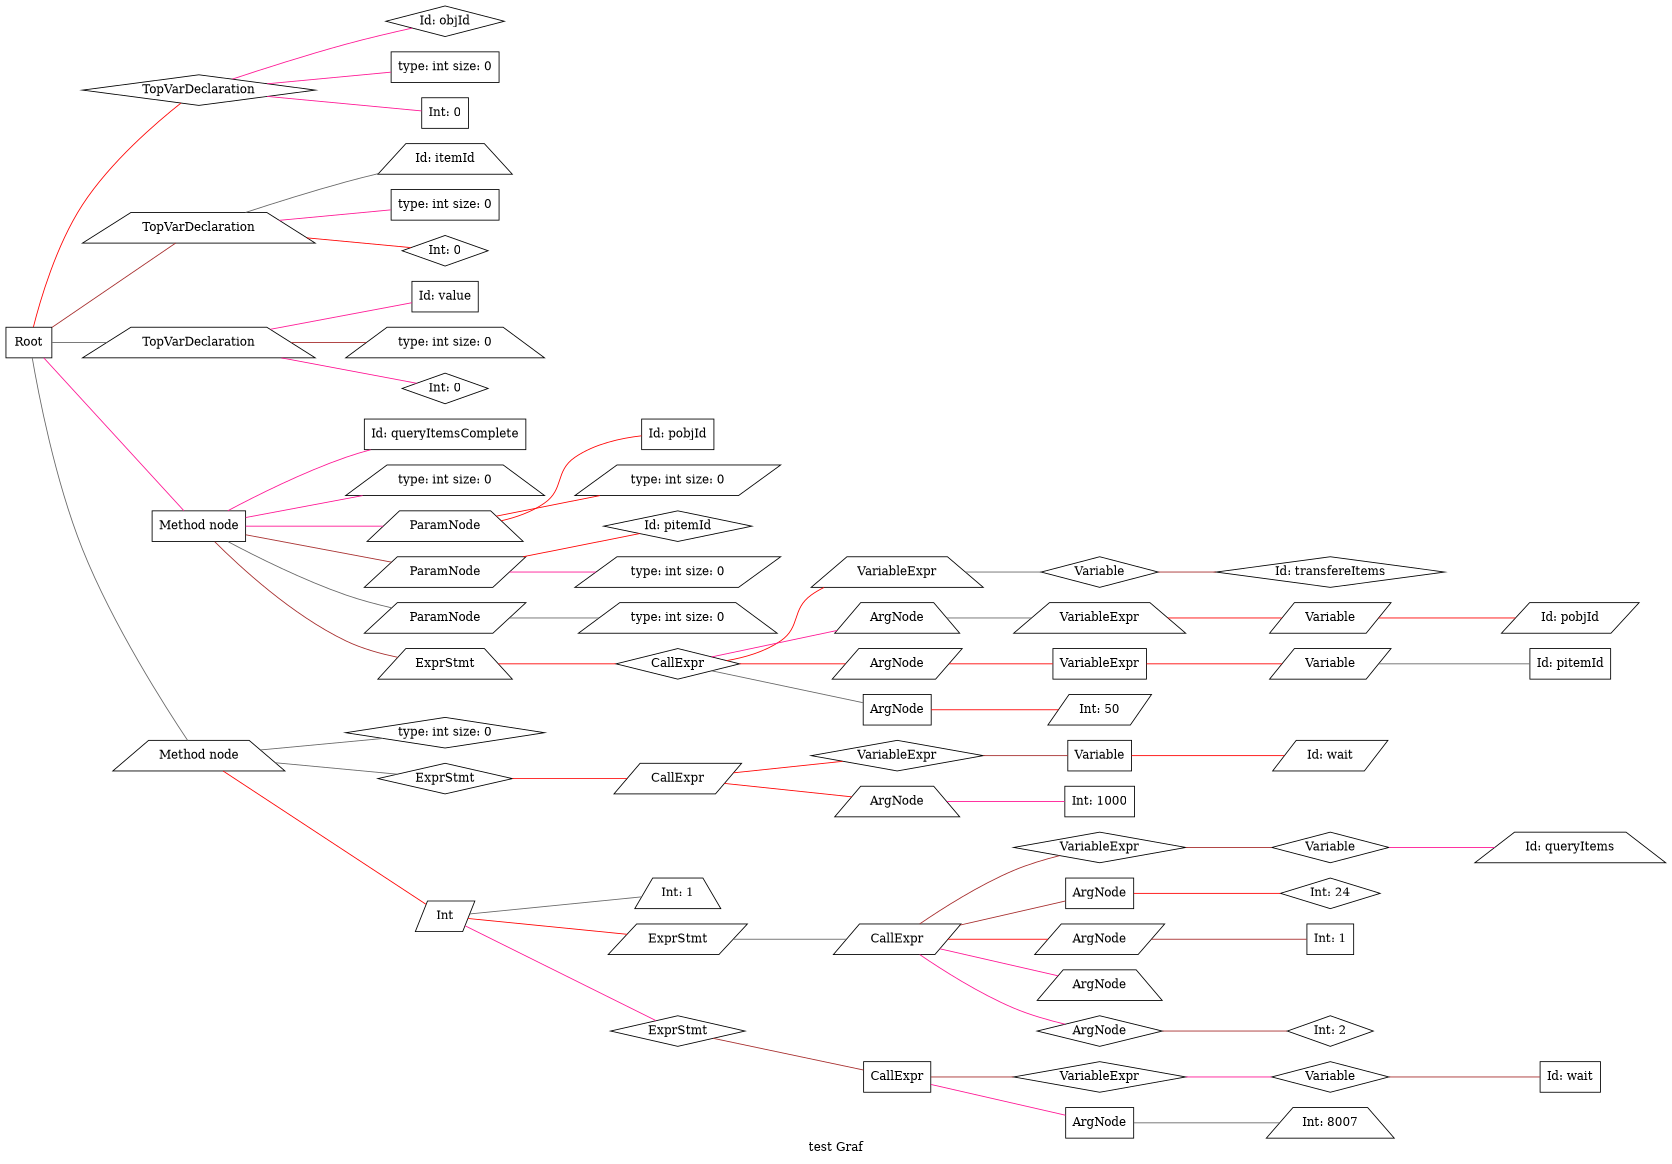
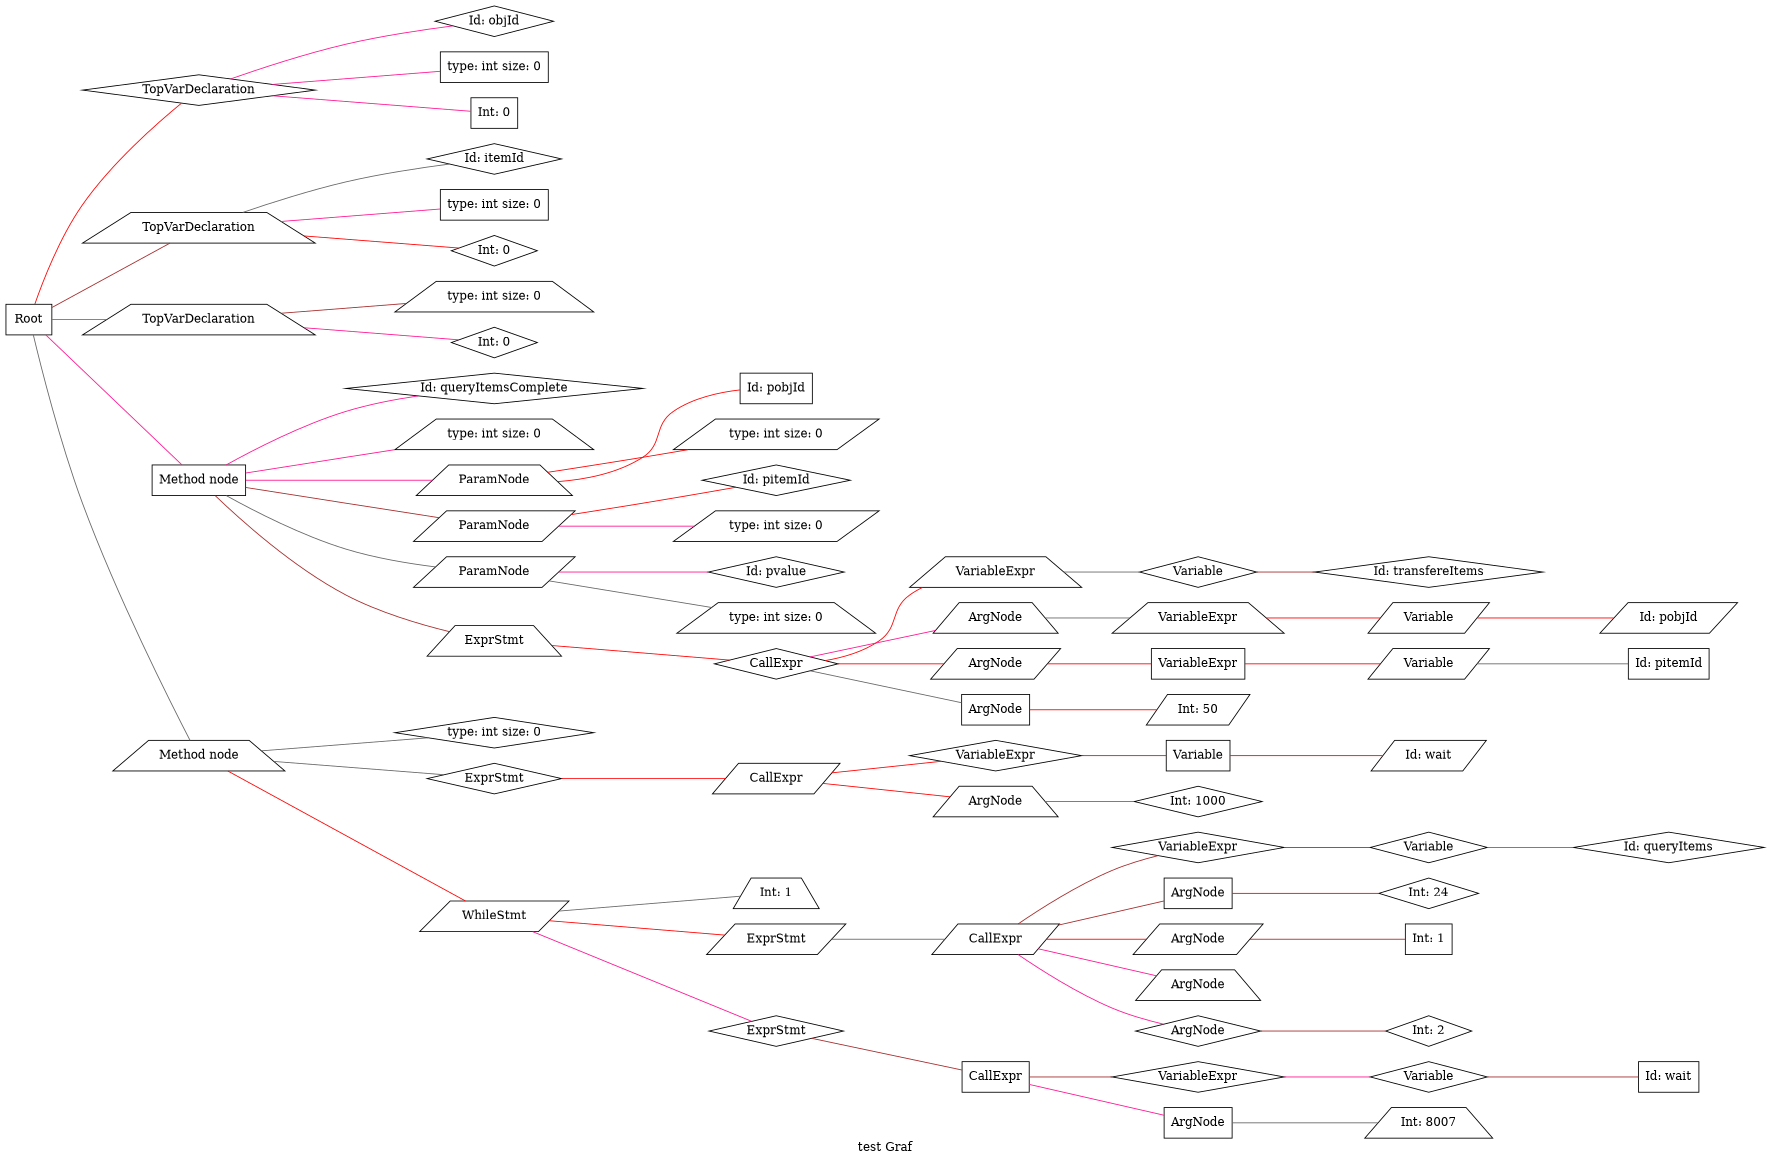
(445, 159) -> (494, 159)
(445, 297) -> none
(445, 434) -> (494, 388)
none -> (776, 572)
(1100, 802) -> (1198, 802)
(1570, 847) -> (1669, 847)
(445, 916) -> (494, 916)
